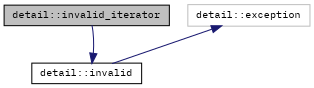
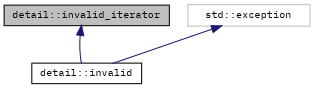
(249, 15) -> (249, 15)
(94, 39) -> (80, 50)
